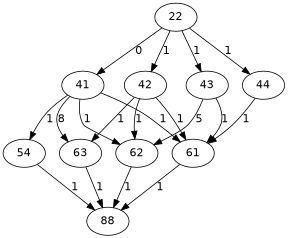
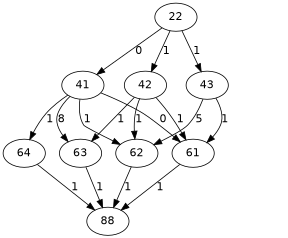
(264, 85) -> none
(163, 119) -> (163, 119)
(24, 153) -> (24, 153)
